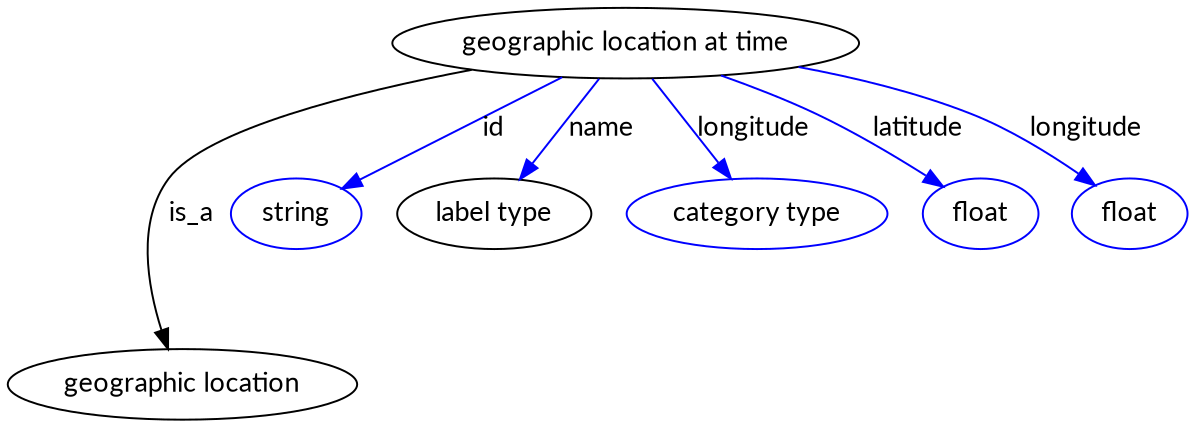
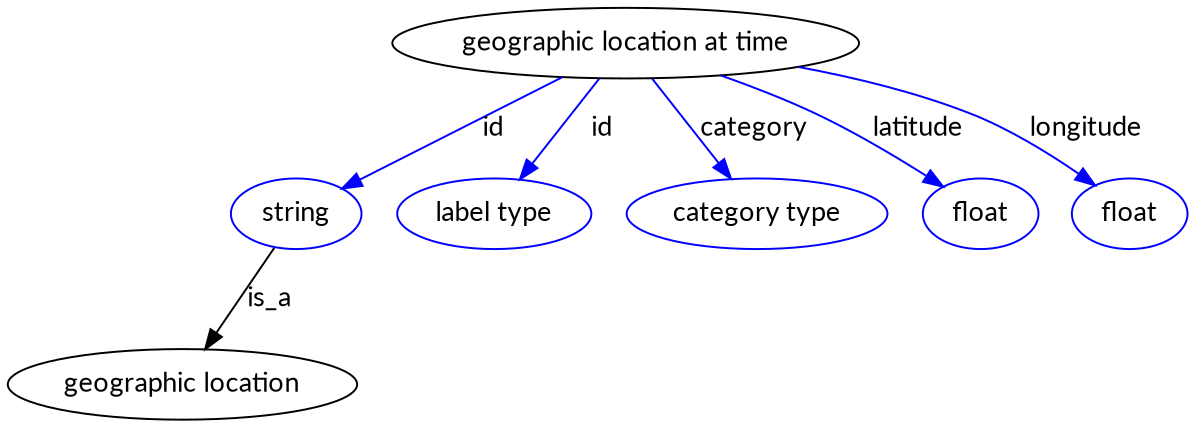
(602, 128) -> (602, 128)
(754, 128) -> (754, 128)
(239, 133) -> (245, 290)
(494, 214) -> (494, 214)
